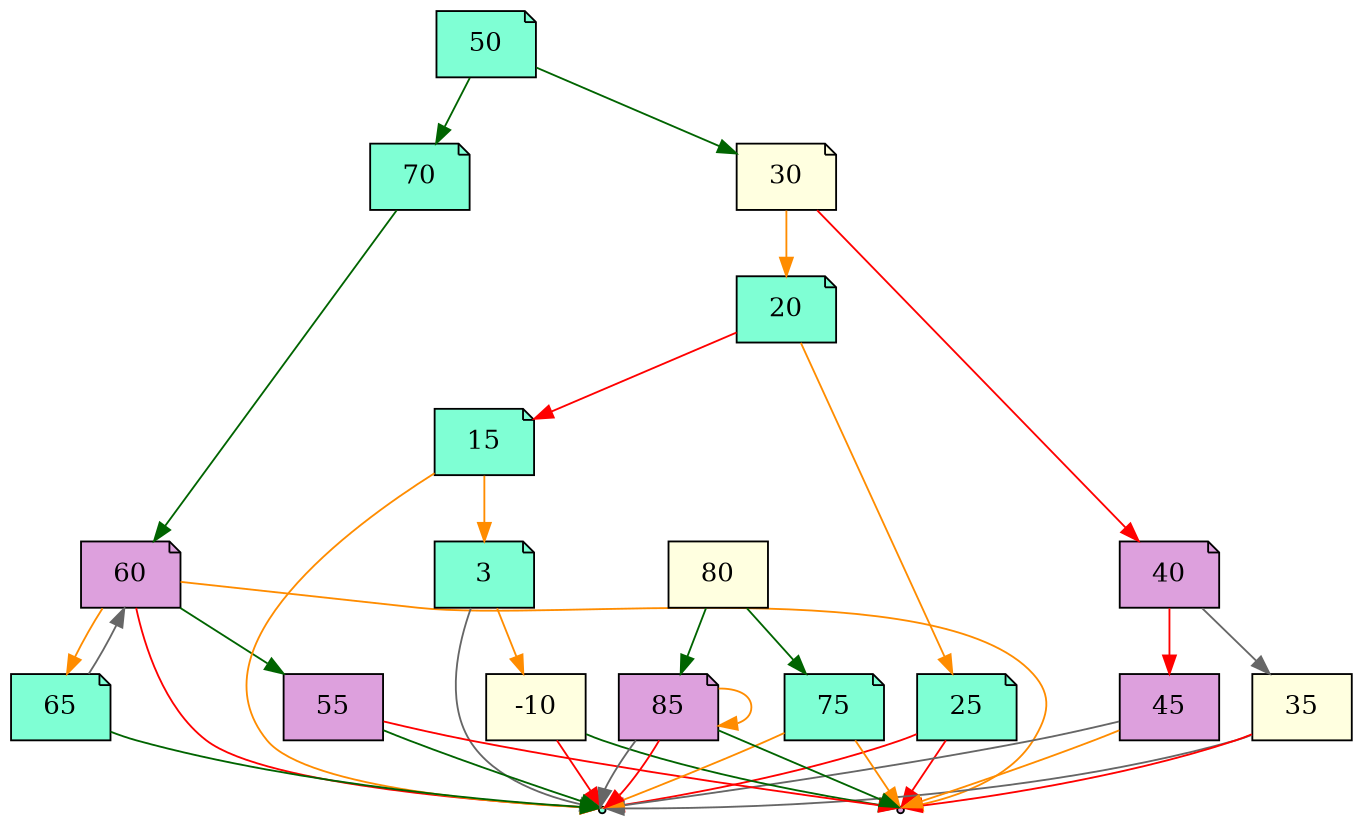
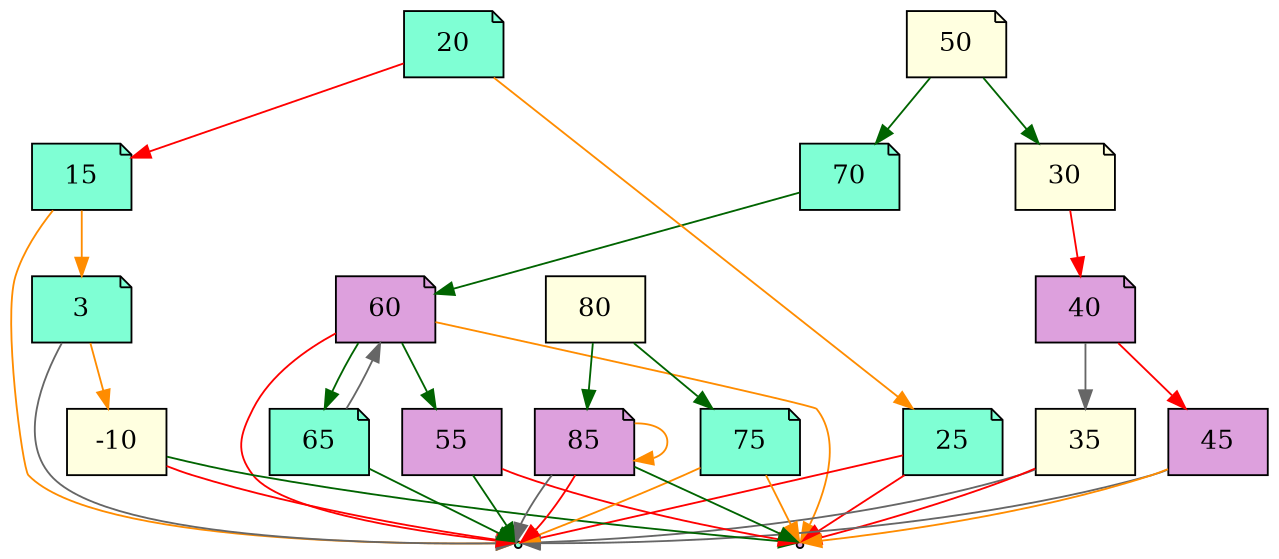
(486, 44) -> (957, 44)
(786, 234) -> none
(88, 632) -> (345, 367)
